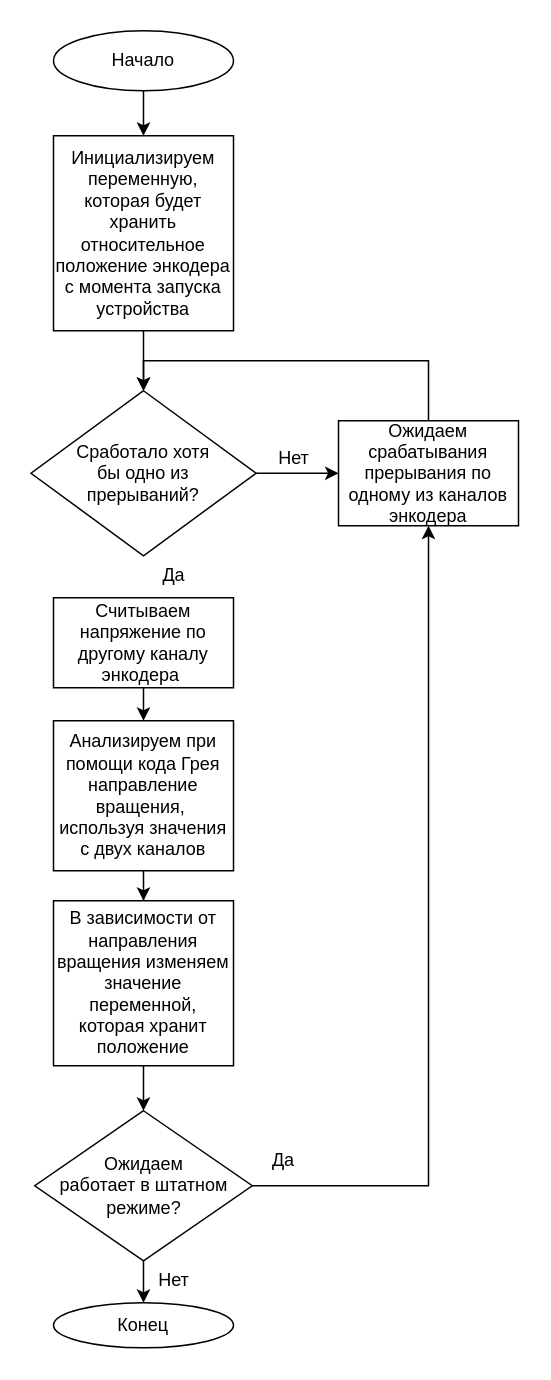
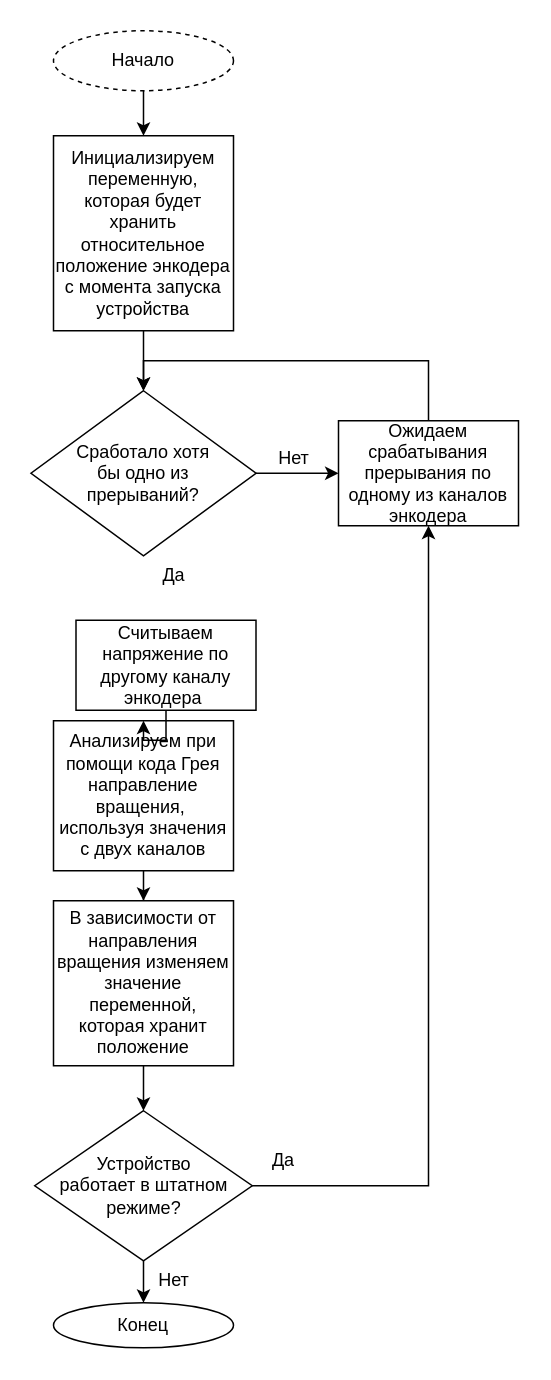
(143, 61) -> (143, 61)
(143, 643) -> (166, 665)
(144, 1186) -> (144, 1186)
